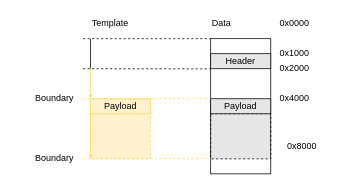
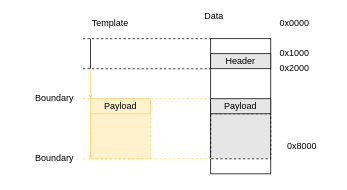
(240, 24) -> (233, 16)
(300, 99) -> none
